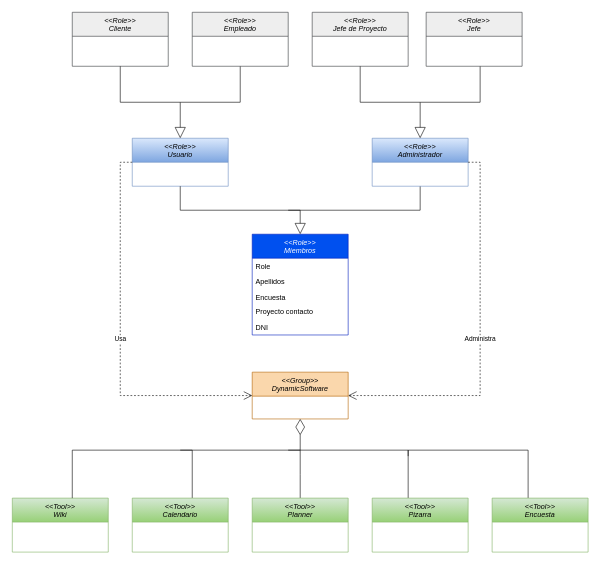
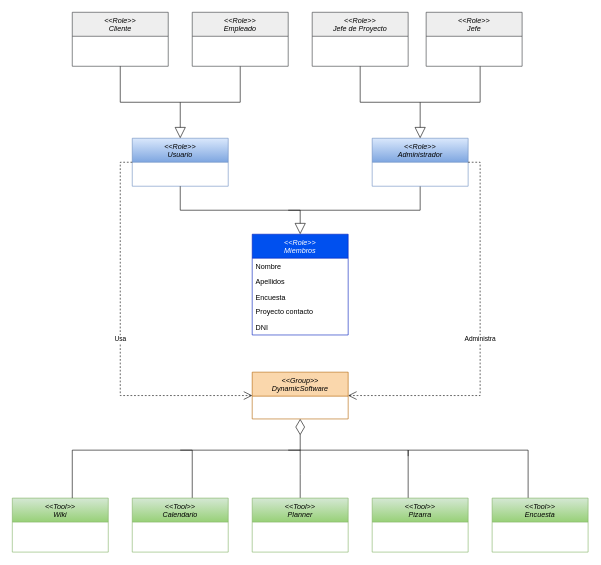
(263, 266) -> (268, 266)
